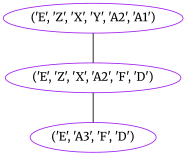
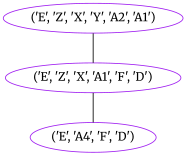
(93, 78) -> (93, 78)
(93, 137) -> (93, 137)
